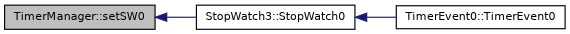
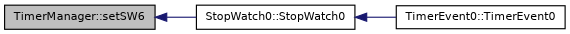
(80, 17) -> (80, 17)
(276, 17) -> (276, 17)
